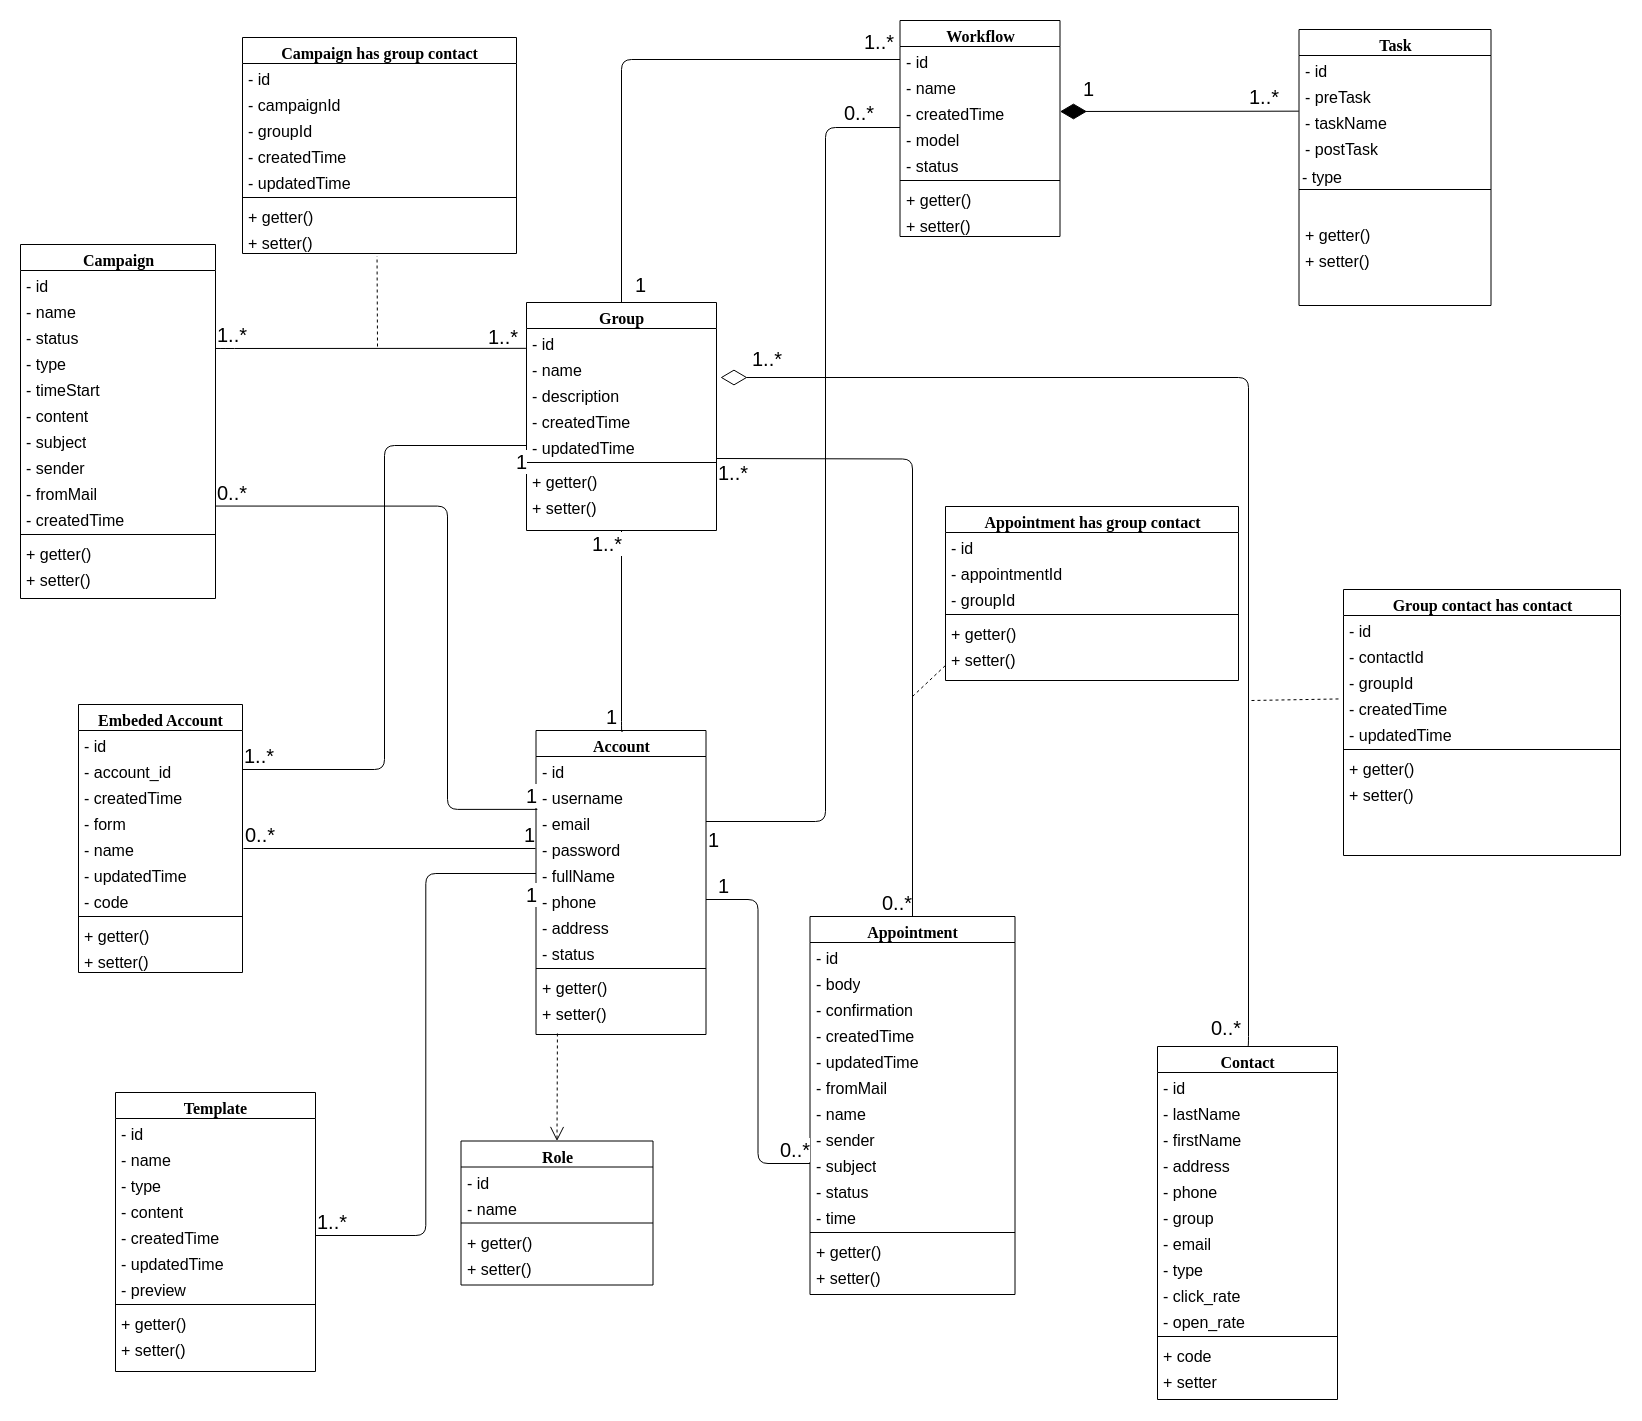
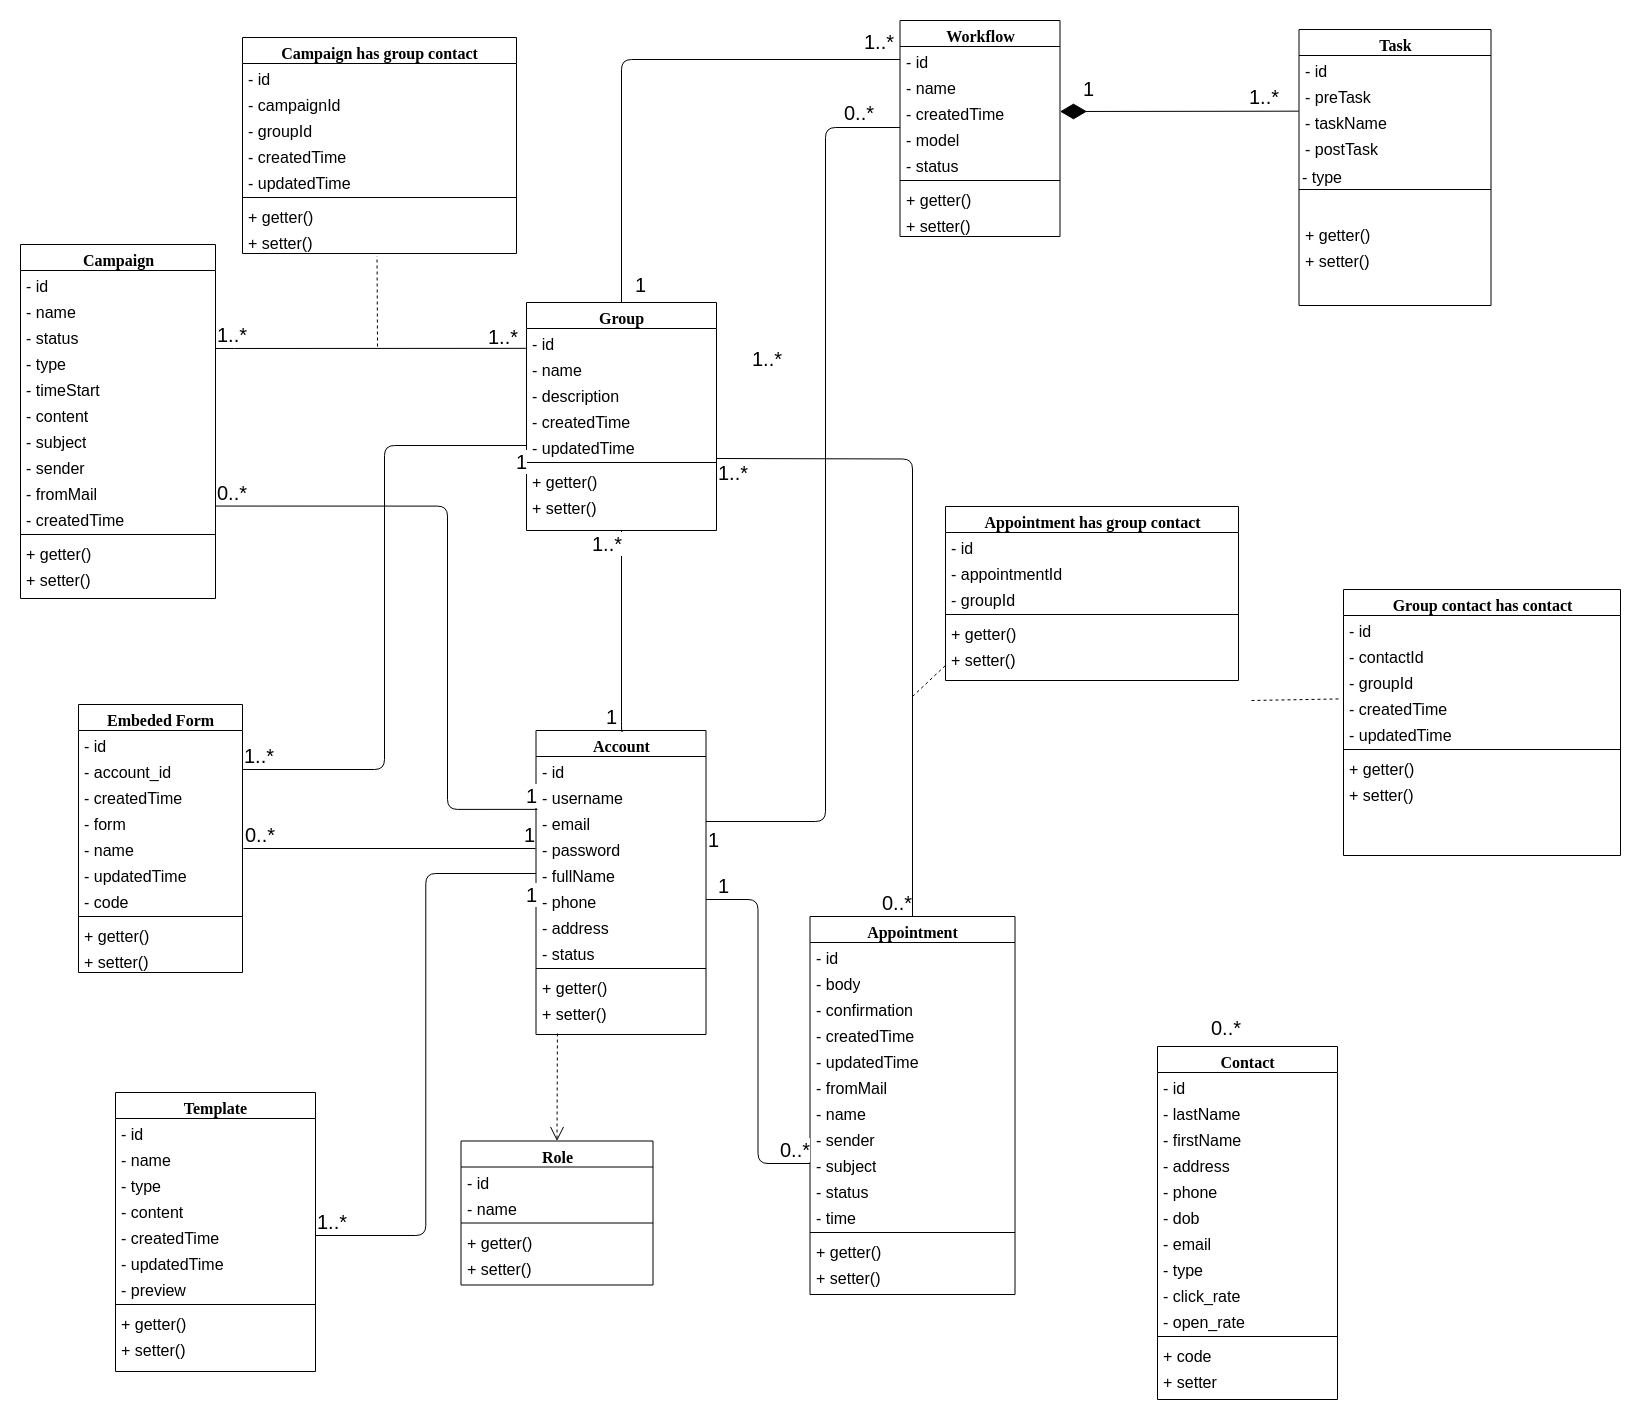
(1249, 464) -> none
(161, 721) -> (161, 721)
(1193, 1219) -> (1184, 1219)
